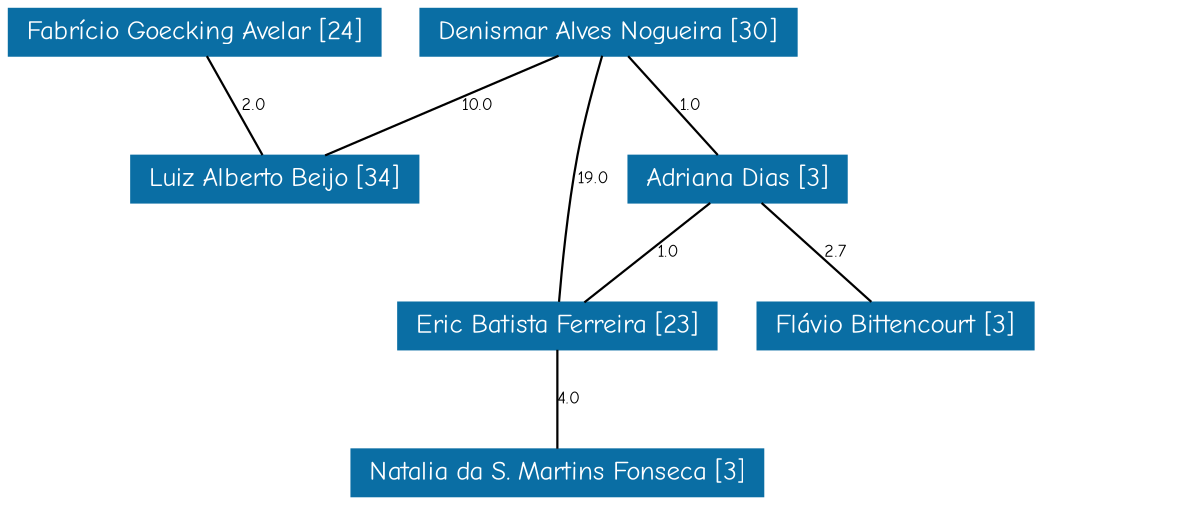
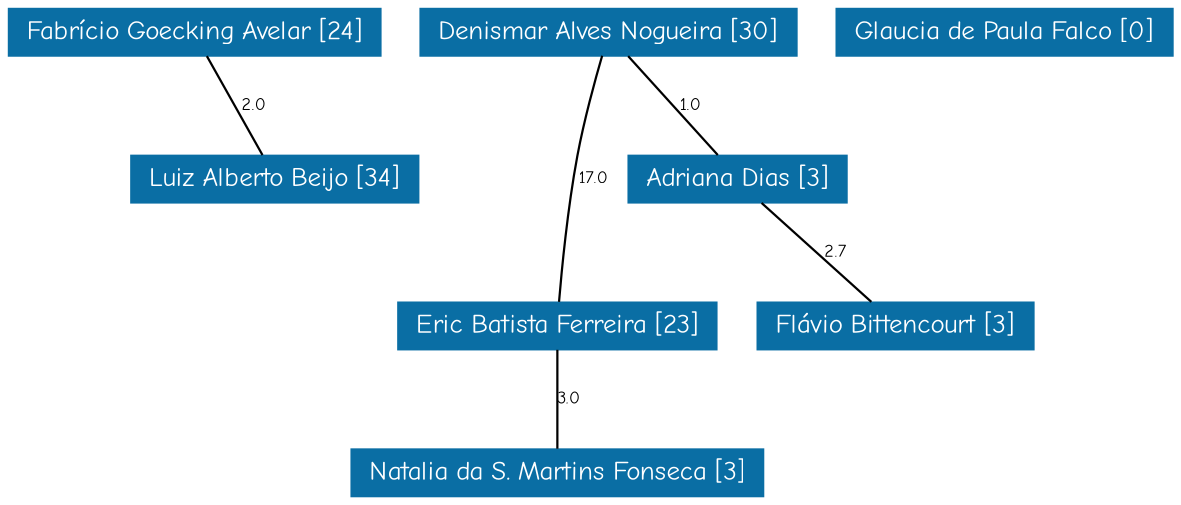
none -> (1005, 32)
(442, 106) -> none
(593, 179) -> (593, 179)
(647, 253) -> none
(568, 399) -> (568, 399)
